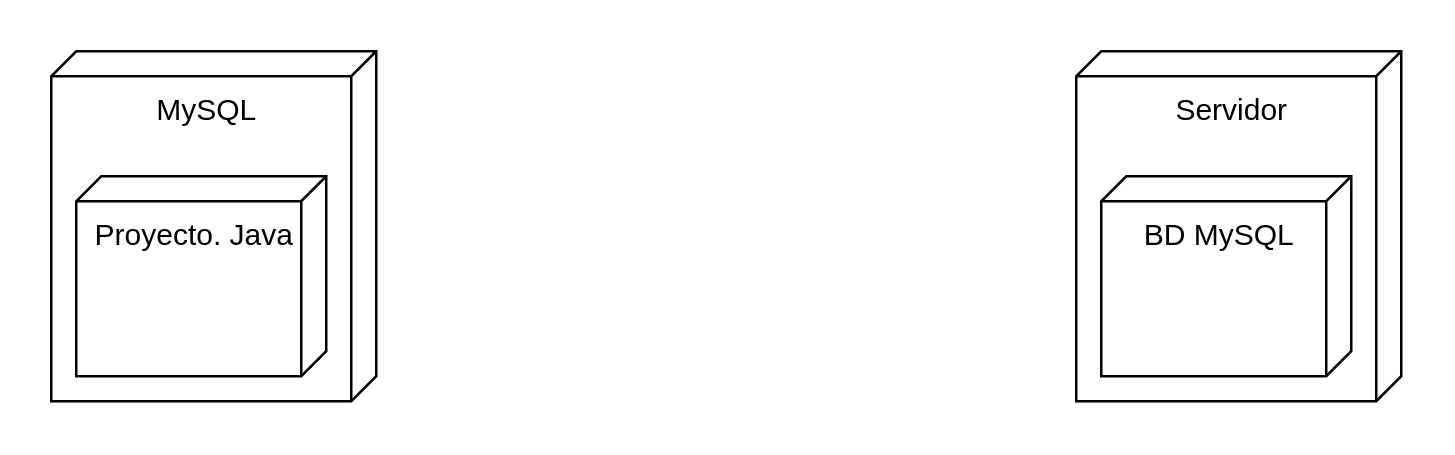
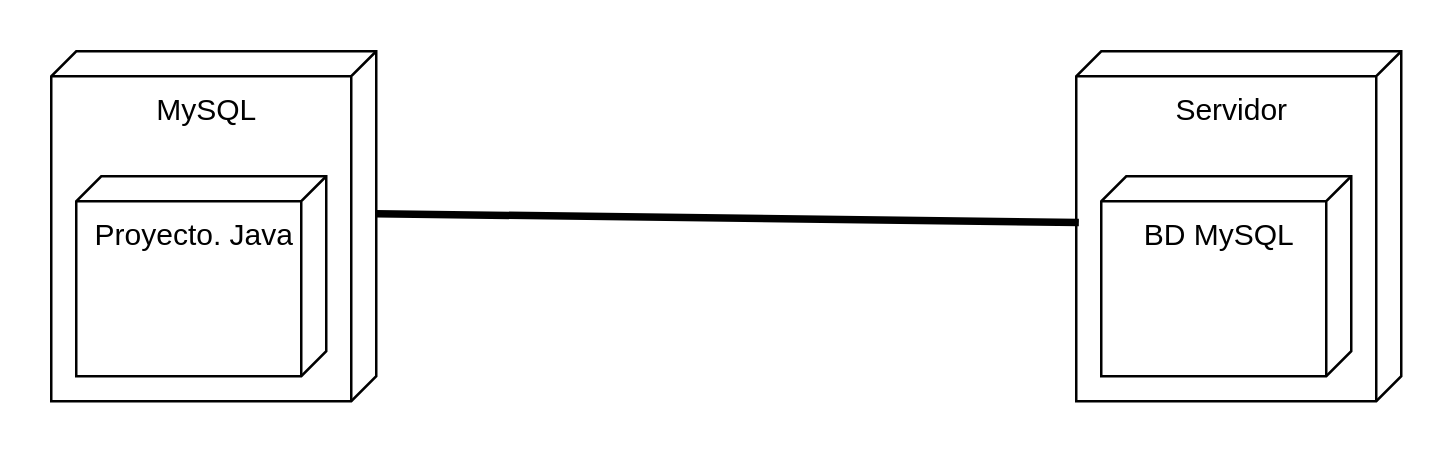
none -> (728, 218)
